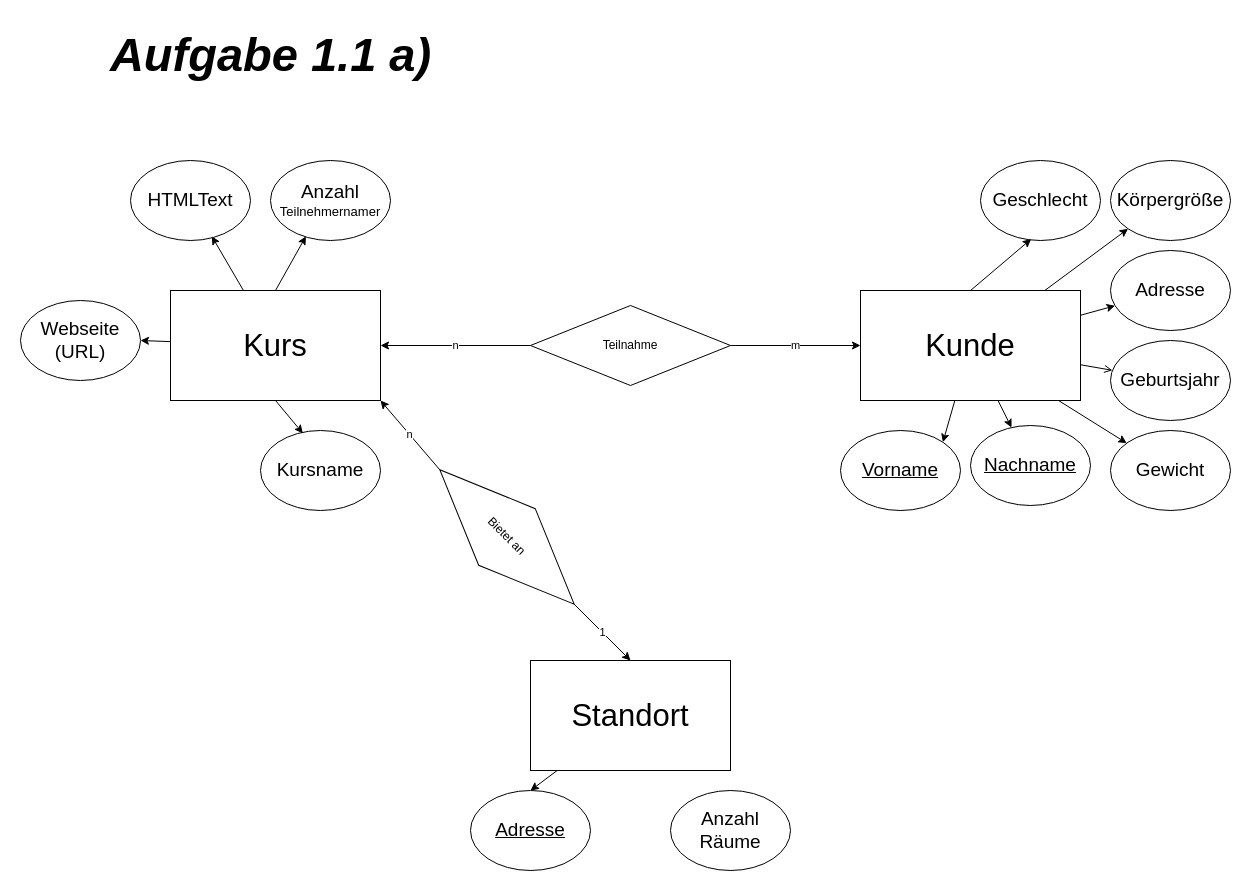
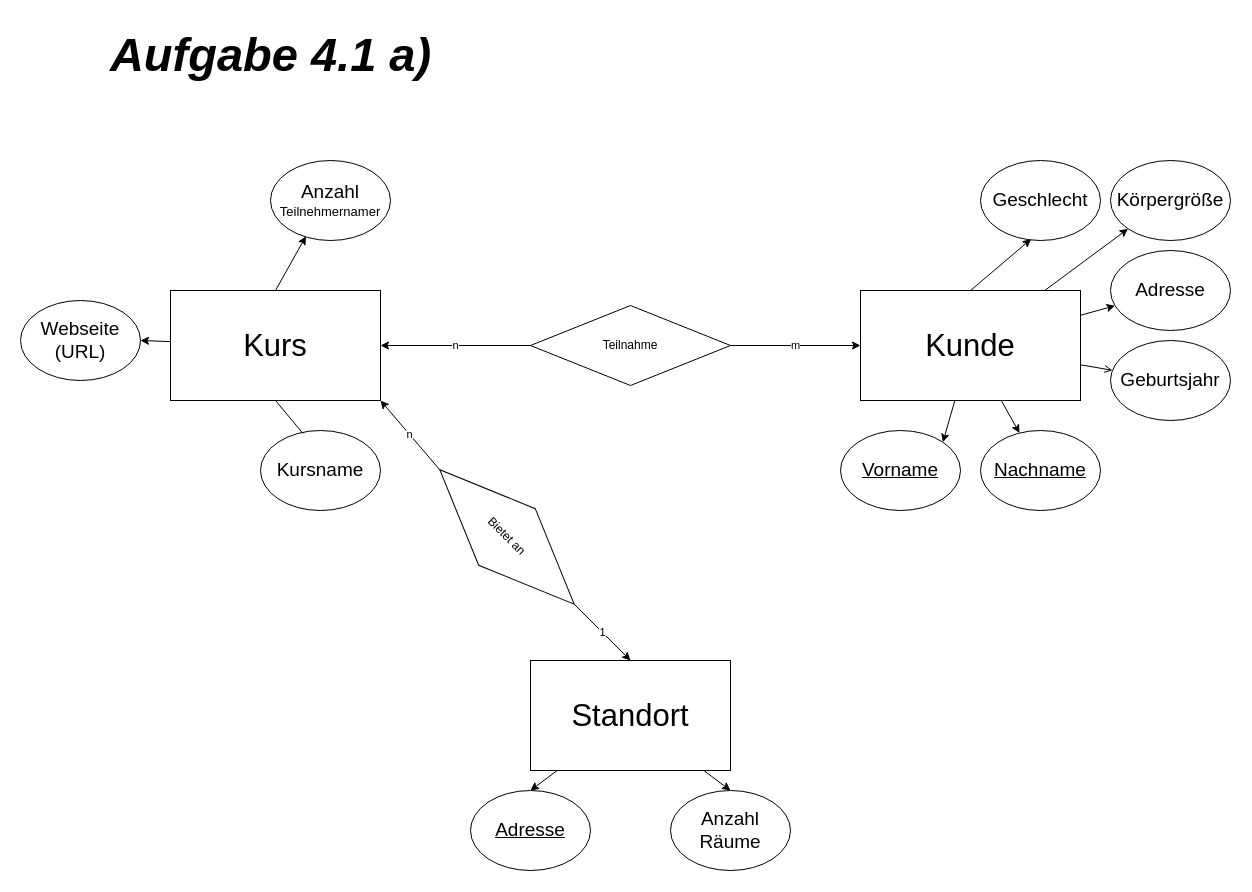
(271, 56) -> (271, 56)
(191, 201) -> none
(229, 266) -> none
(1090, 420) -> none
(297, 427) -> (300, 429)
(1031, 466) -> (1041, 471)
(1171, 471) -> none
none -> (715, 779)
